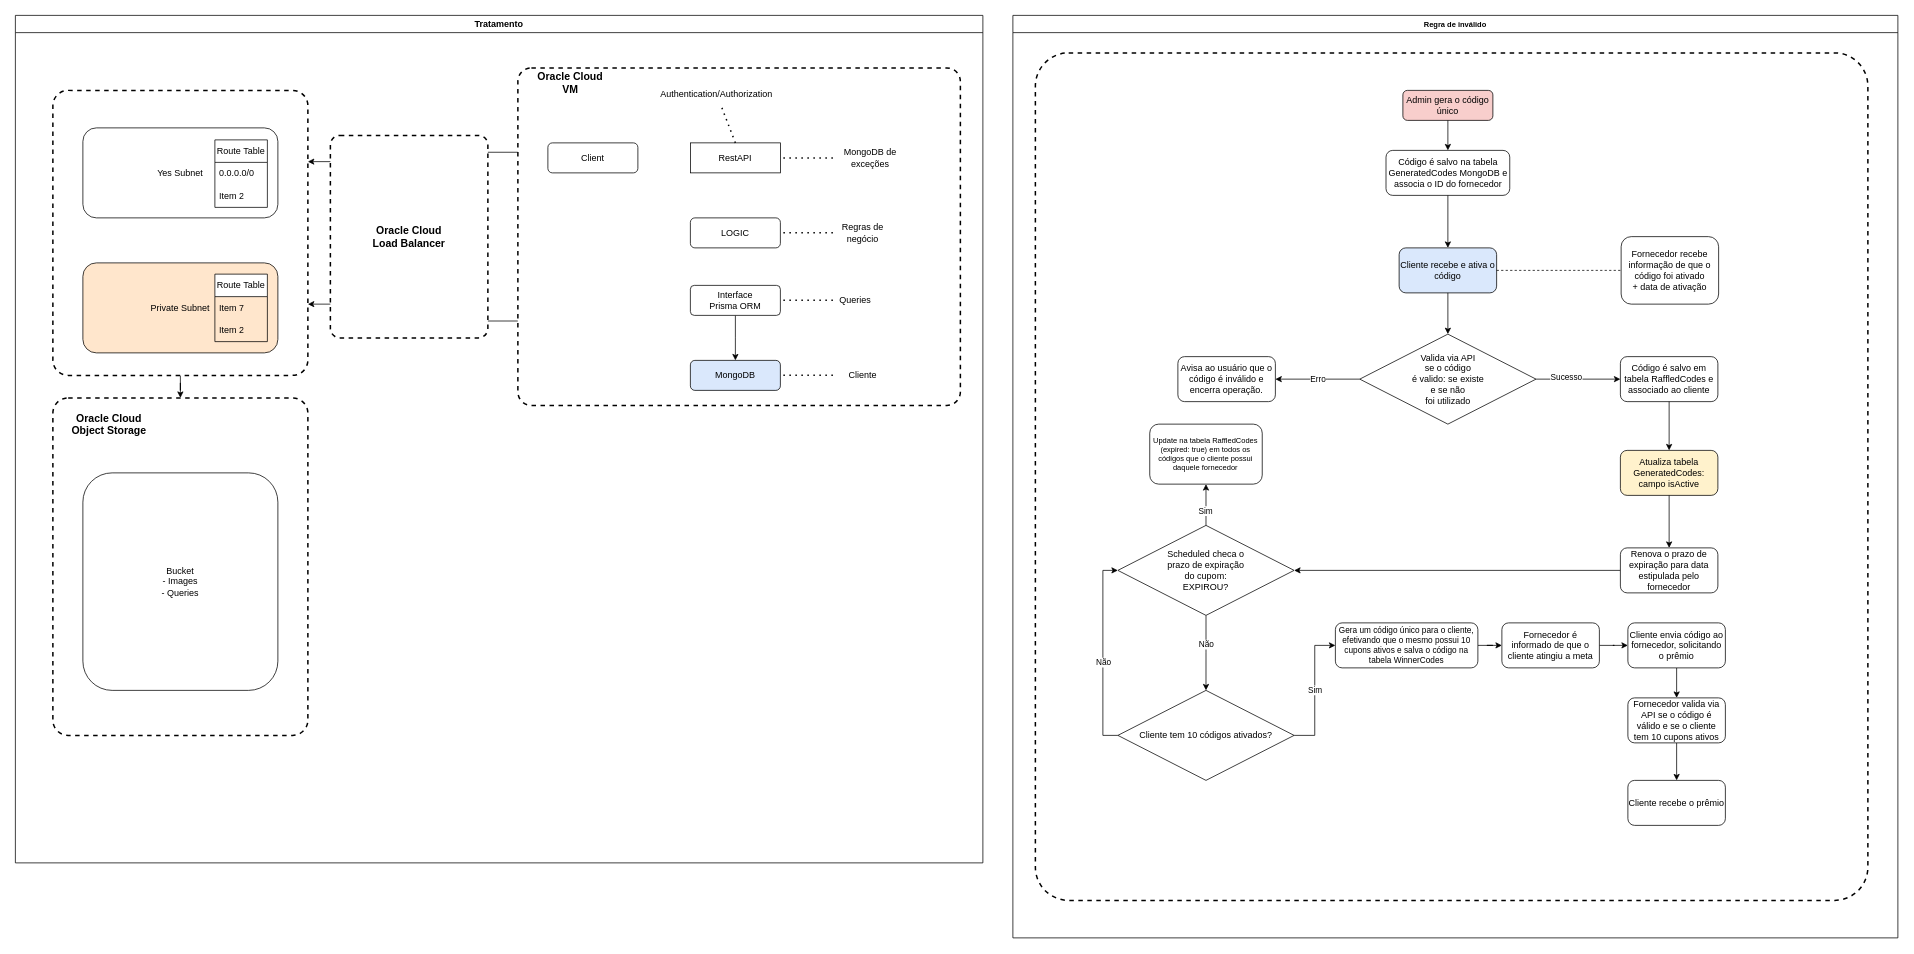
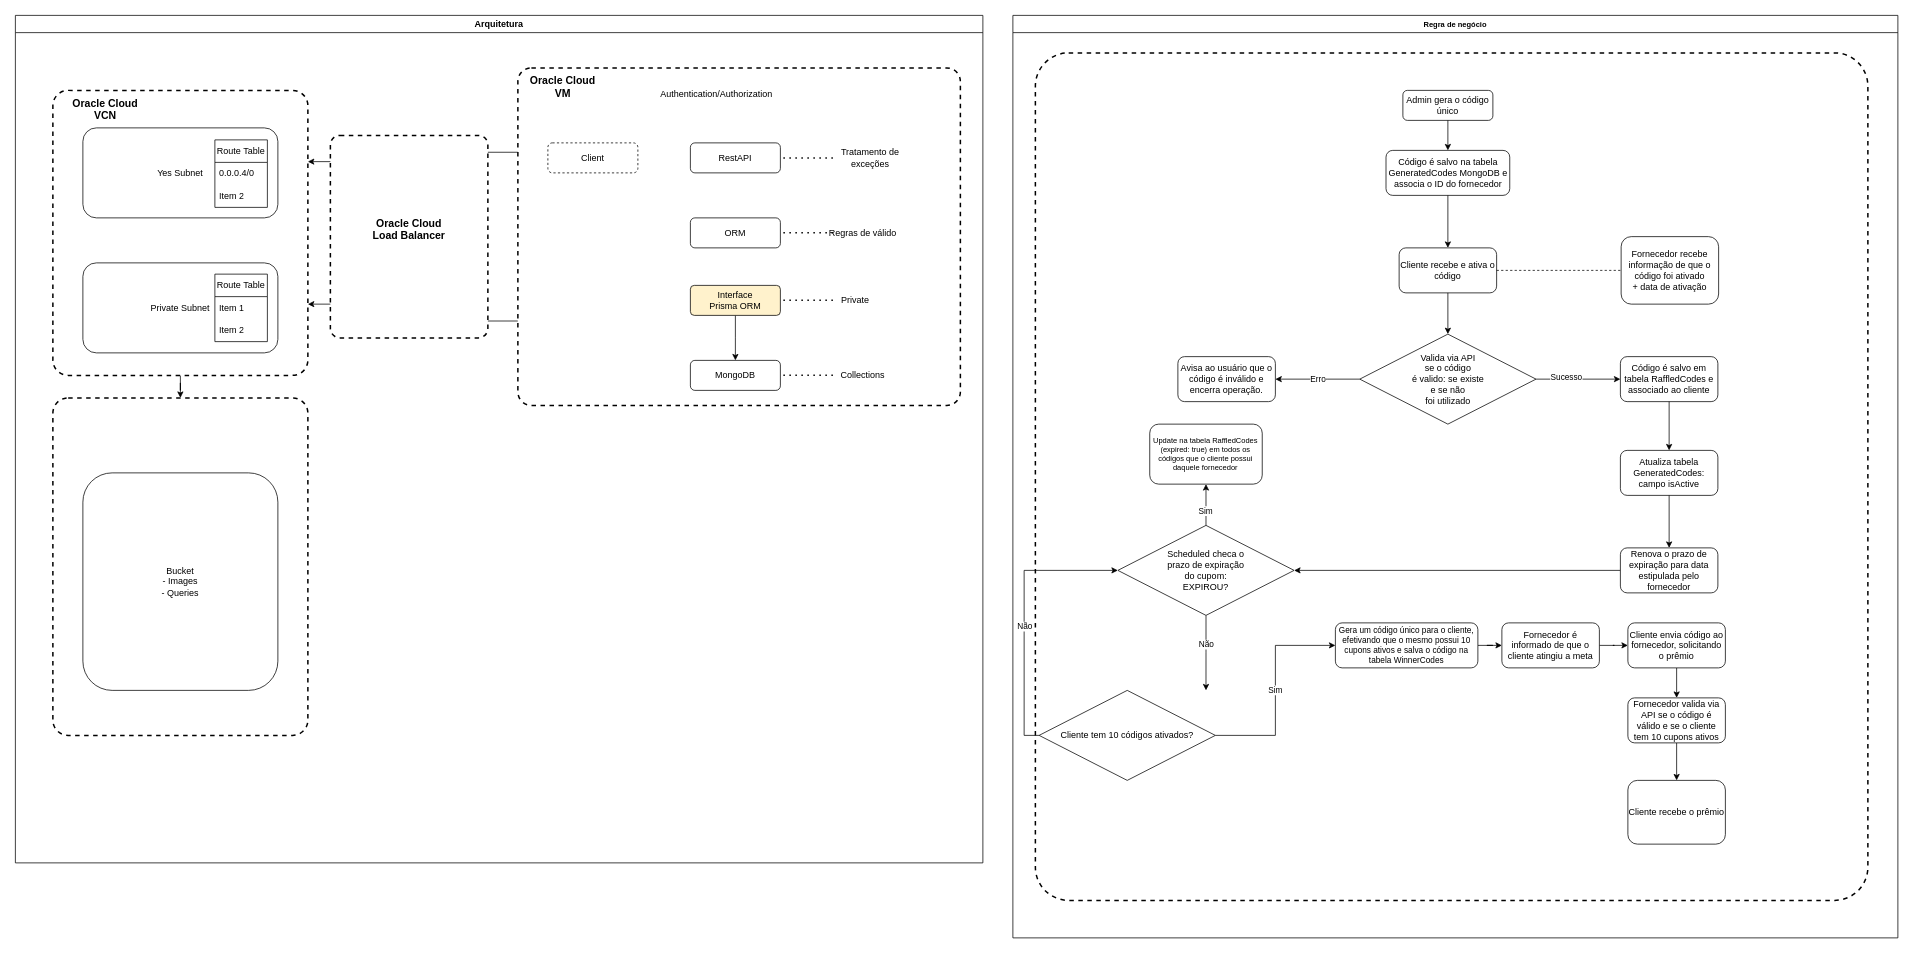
(499, 24) -> (499, 24)
(1455, 24) -> (1455, 24)
(570, 83) -> (563, 87)
(1448, 105) -> (1448, 105)
none -> (105, 109)
(727, 122) -> none
(593, 158) -> (593, 158)
(735, 158) -> (735, 158)
(870, 158) -> (870, 158)
(239, 174) -> (239, 174)
(735, 233) -> (735, 233)
(863, 233) -> (863, 233)
(409, 237) -> (409, 229)
(1448, 270) -> (1448, 270)
(735, 300) -> (735, 300)
(855, 300) -> (855, 300)
(180, 308) -> (180, 308)
(233, 308) -> (233, 308)
(735, 375) -> (735, 375)
(863, 375) -> (863, 375)
(109, 424) -> none
(1669, 473) -> (1669, 473)
(1206, 735) -> (1127, 735)
(1677, 803) -> (1677, 812)
